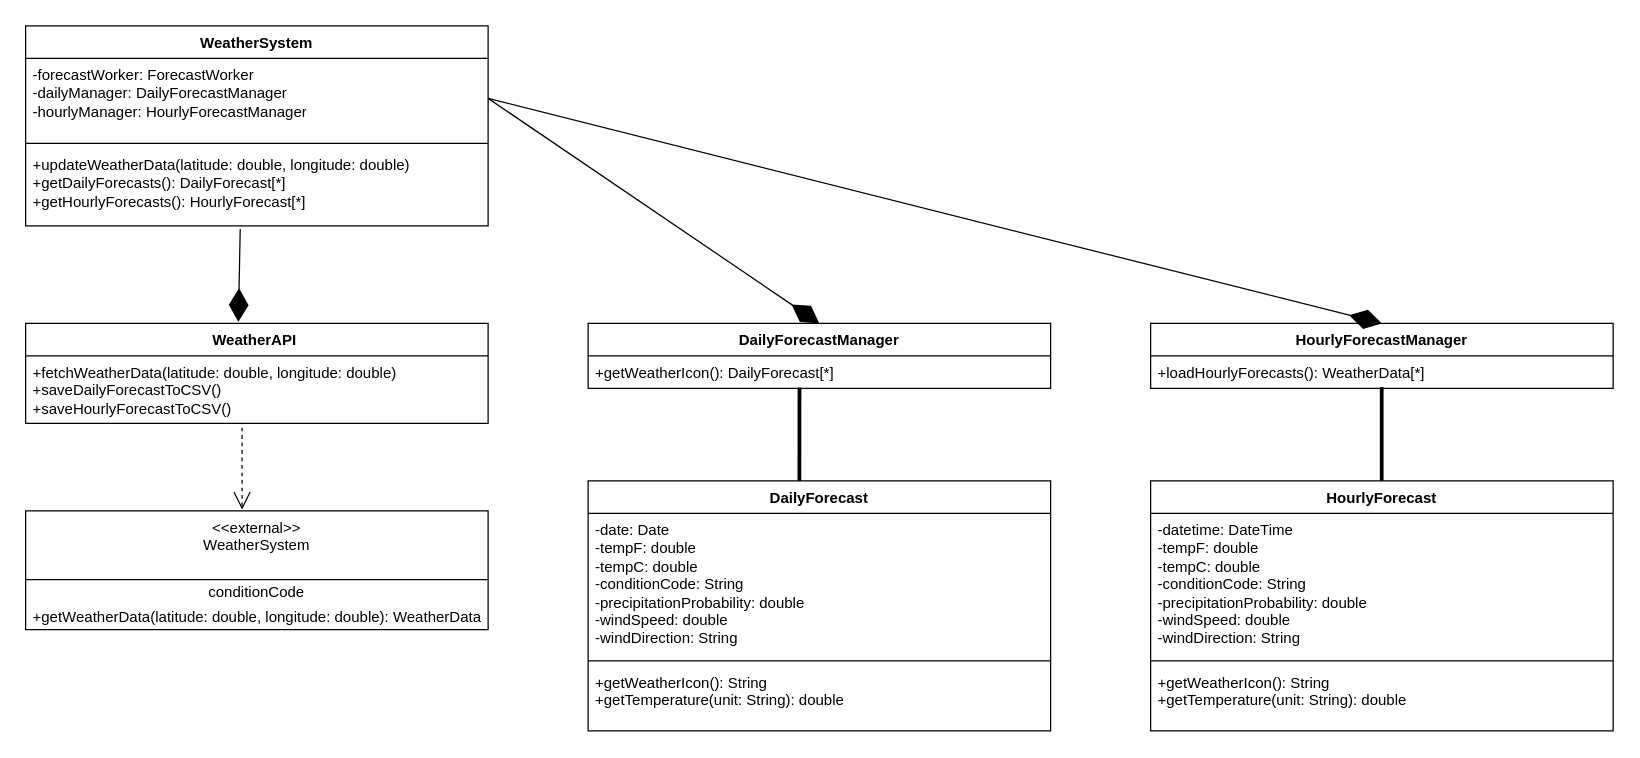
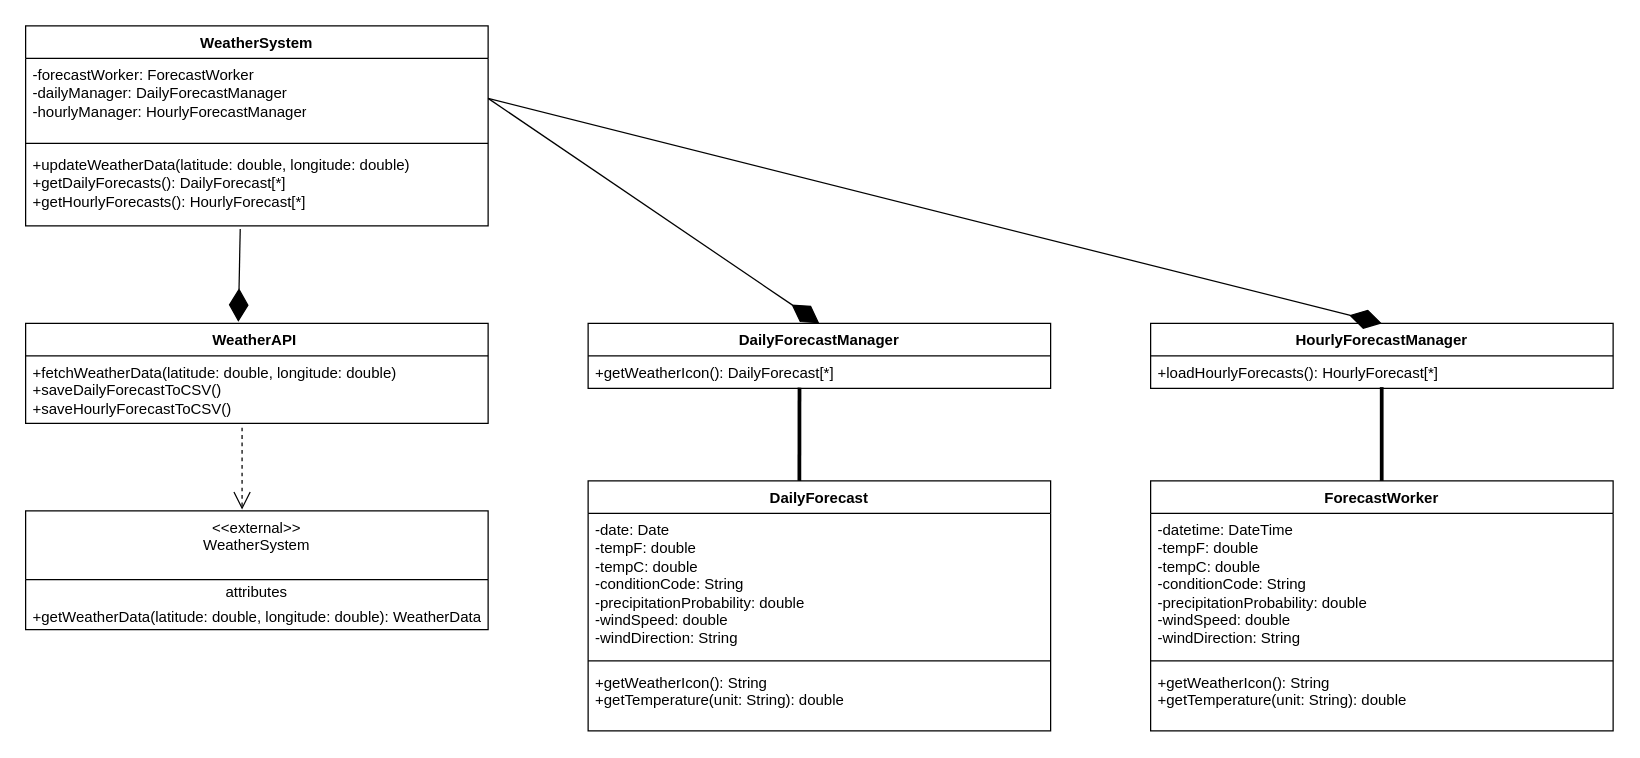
(1310, 373) -> (1321, 373)
(1382, 498) -> (1382, 498)
(257, 592) -> (257, 592)
